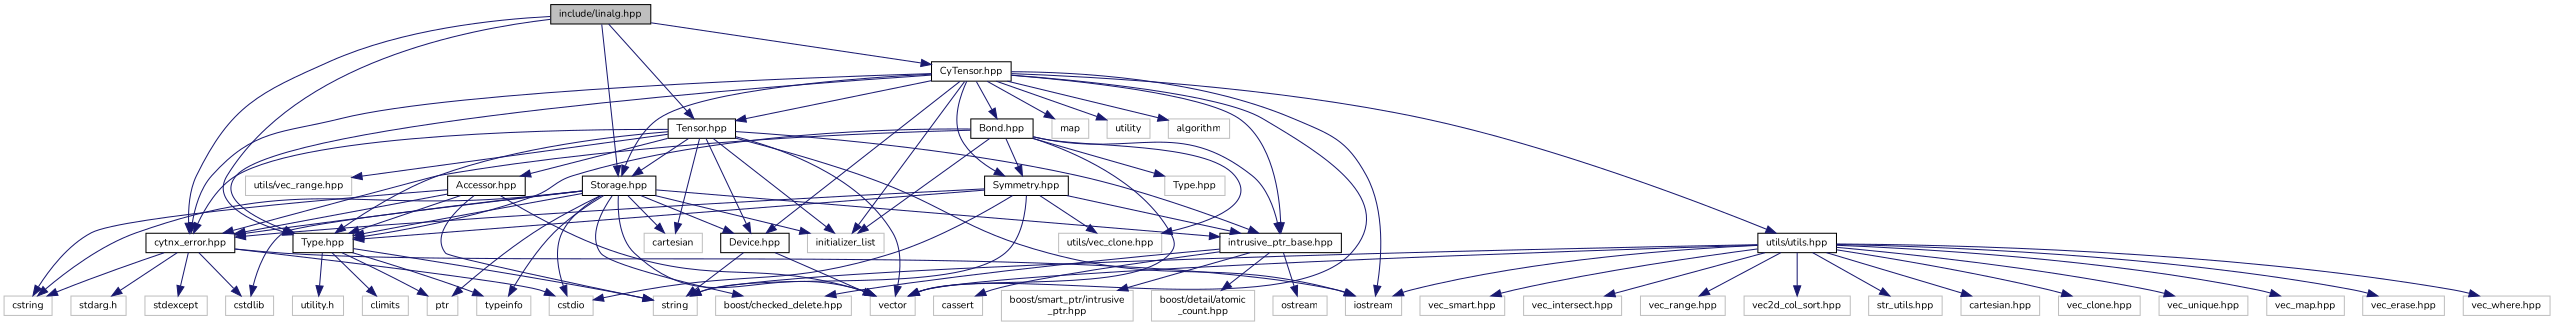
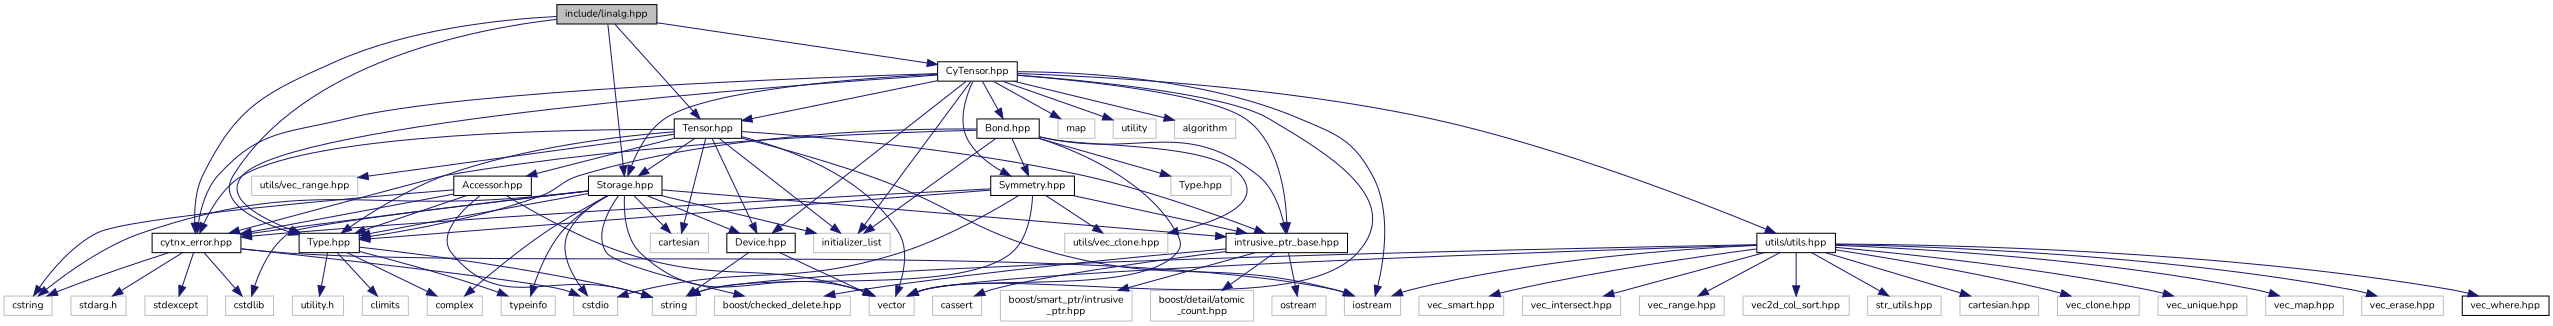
(443, 306) -> (455, 306)
(2507, 306) -> (2506, 306)
